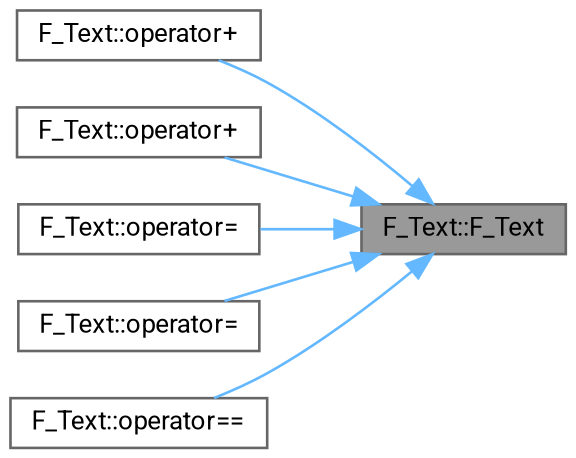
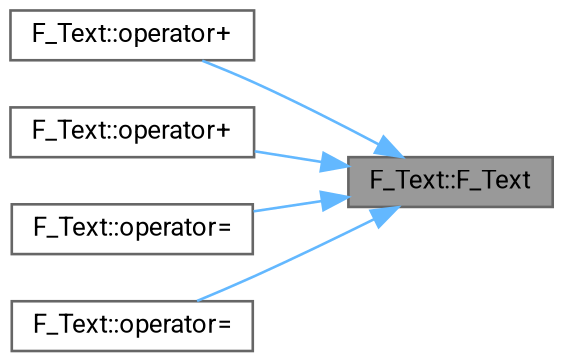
(139, 423) -> none
